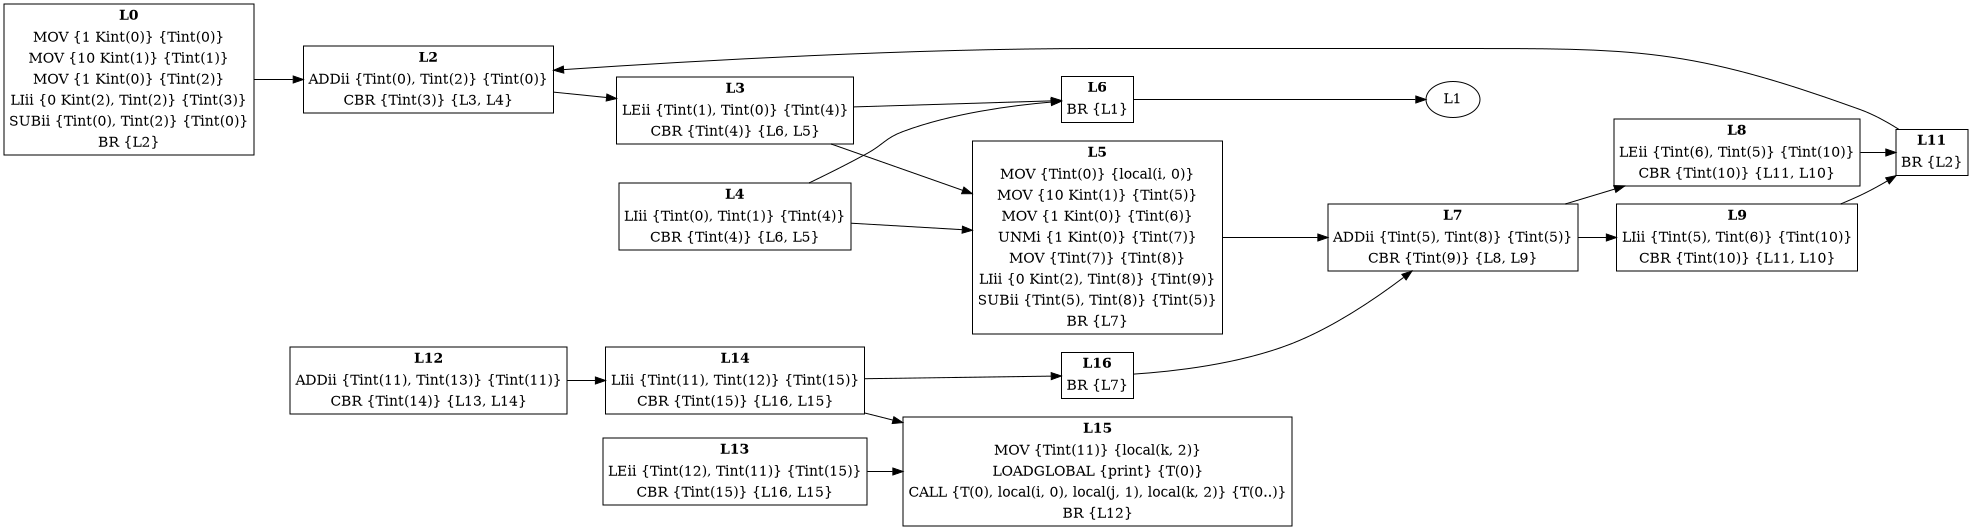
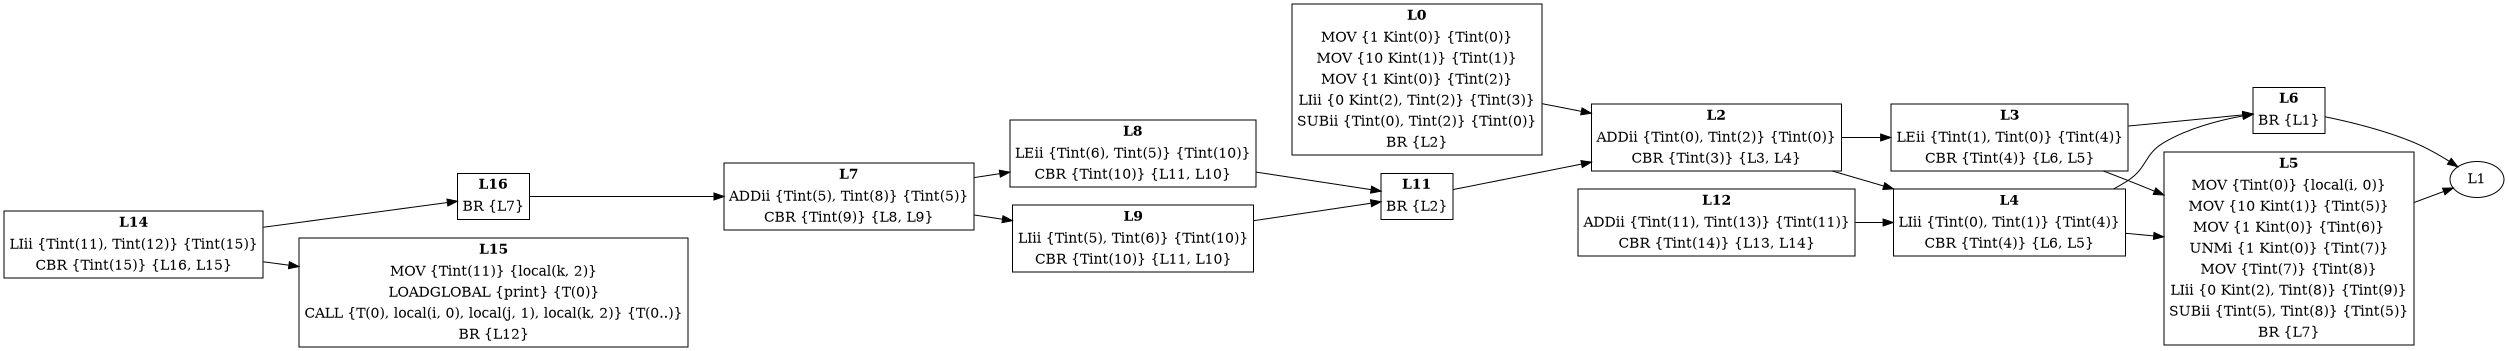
none -> (1858, 179)
(1270, 238) -> (2429, 197)
(581, 380) -> (1869, 222)
(735, 472) -> none
